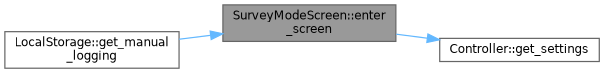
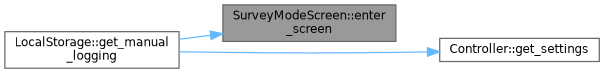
(412, 36) -> (303, 53)
